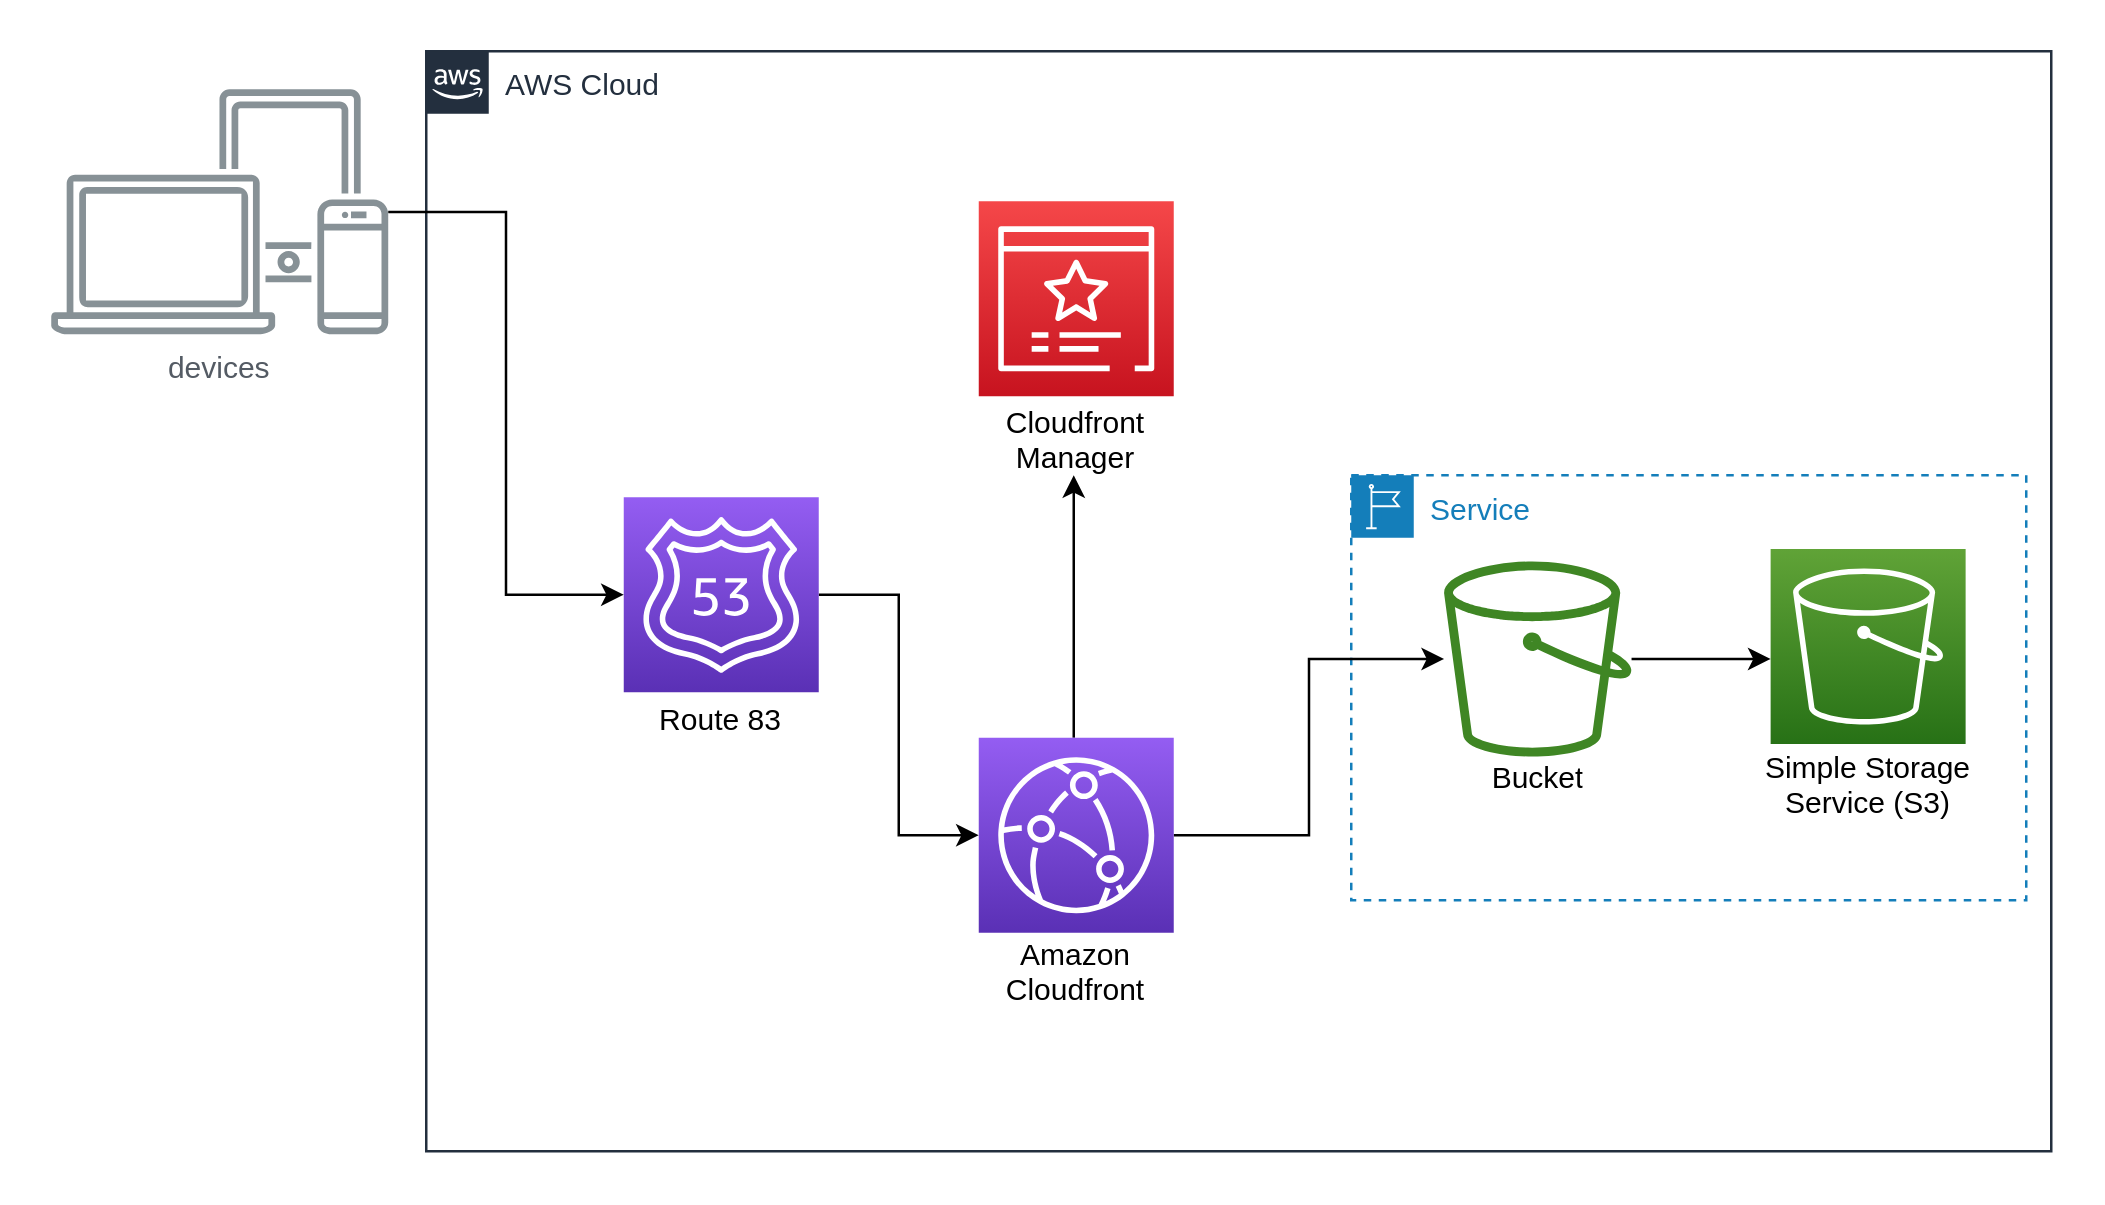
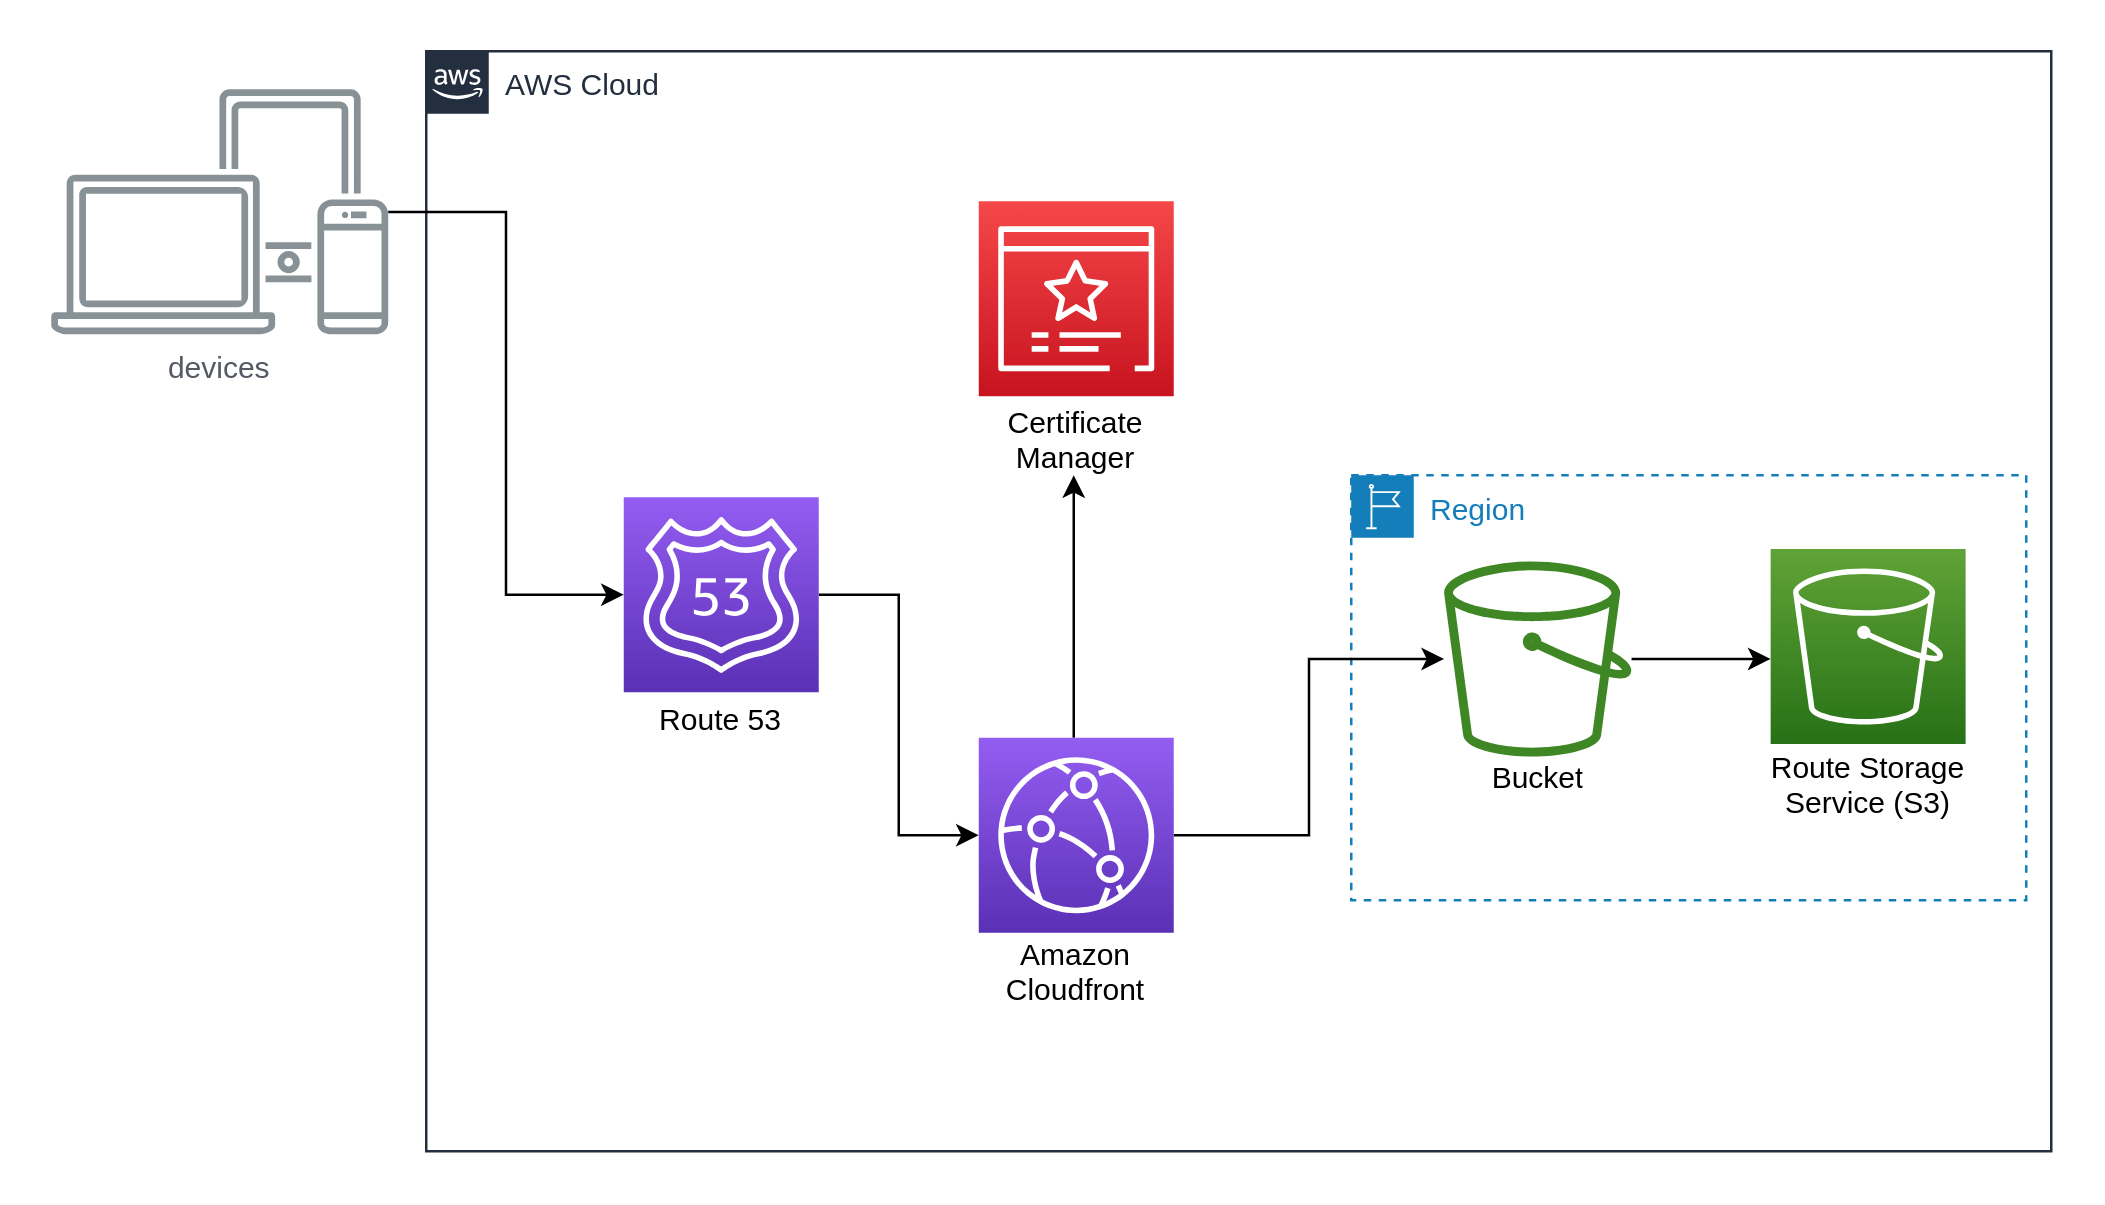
(1076, 442) -> (1076, 442)
(1486, 512) -> (1478, 512)
(721, 722) -> (721, 722)
(1869, 787) -> (1869, 787)
